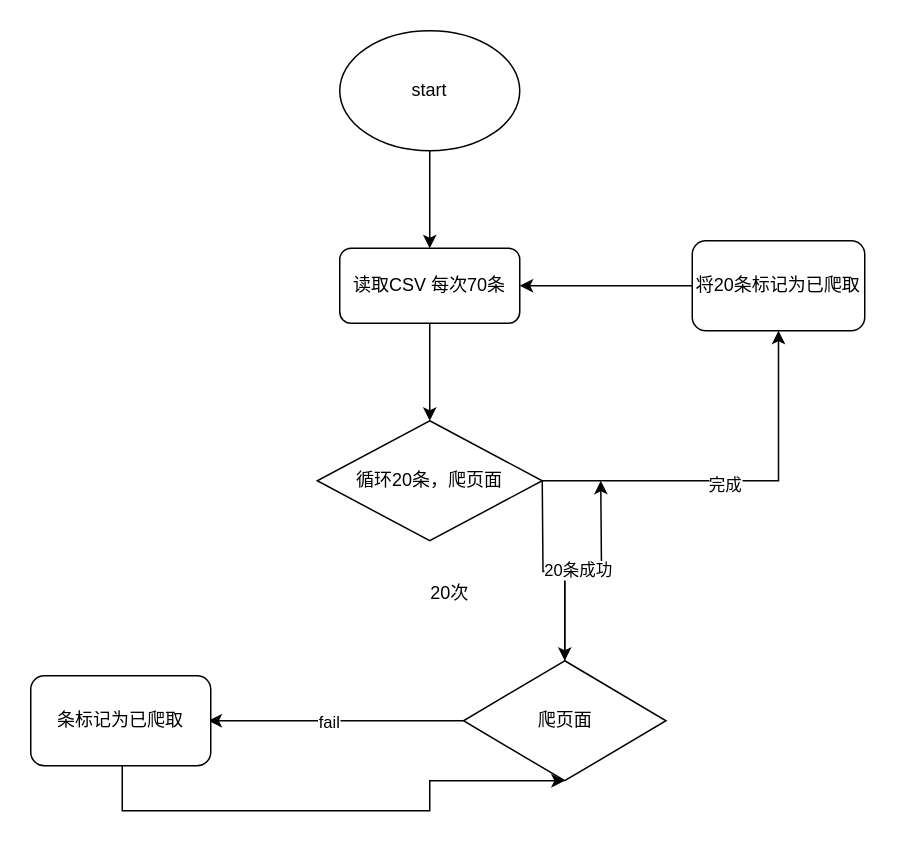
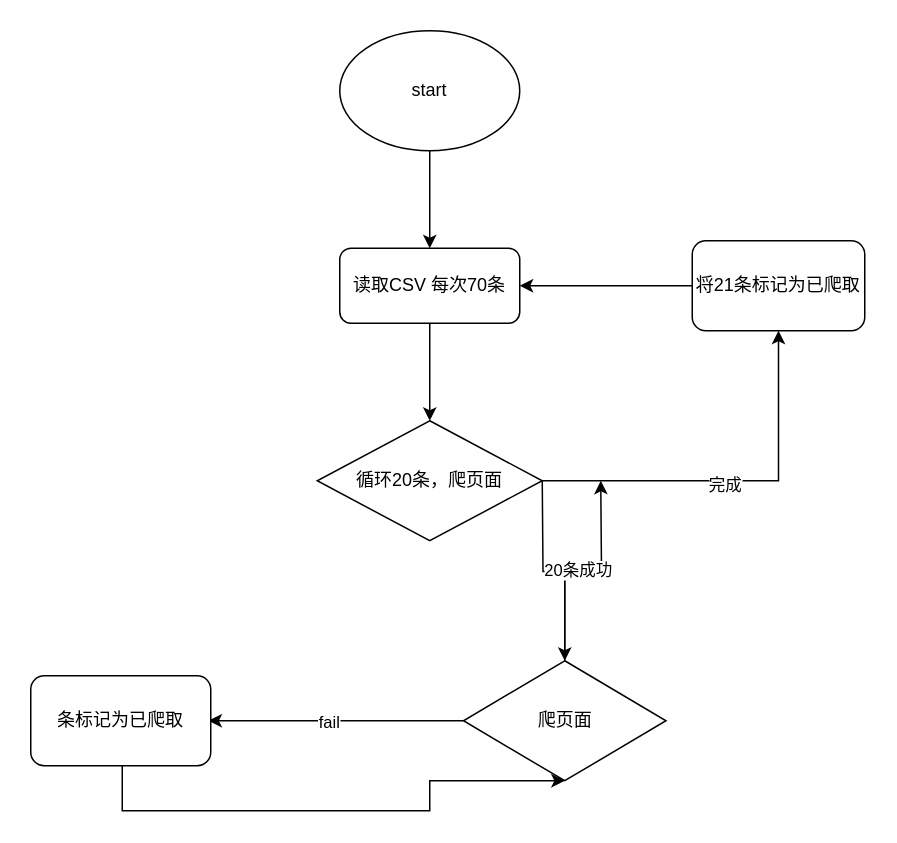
(779, 286) -> (779, 286)
(449, 593) -> none
